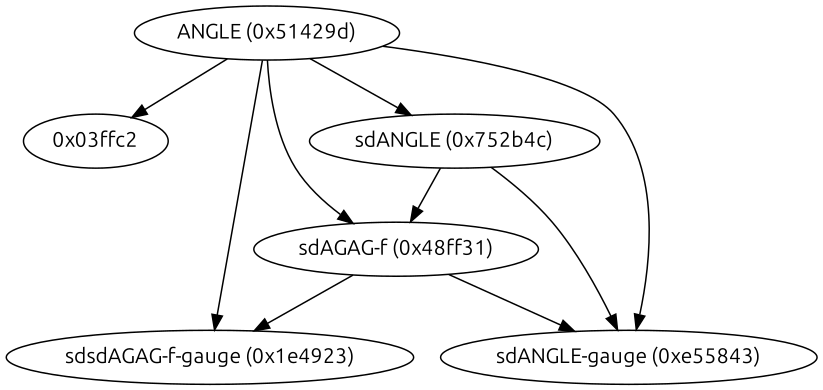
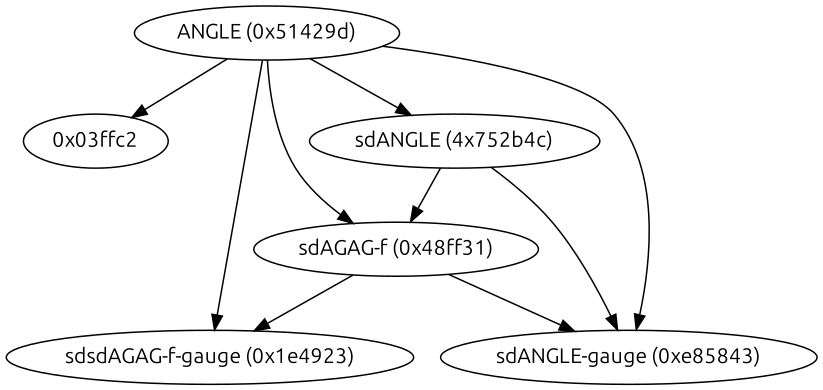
(455, 141) -> (455, 141)
(629, 357) -> (629, 357)
